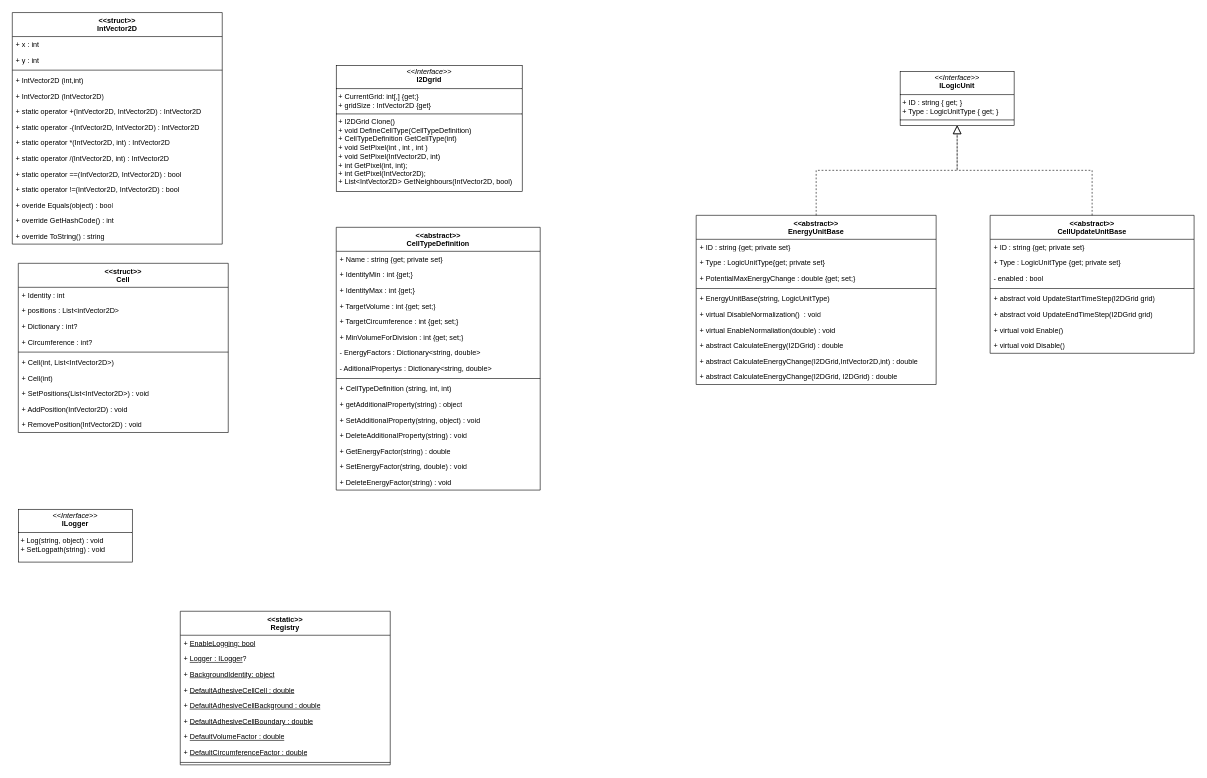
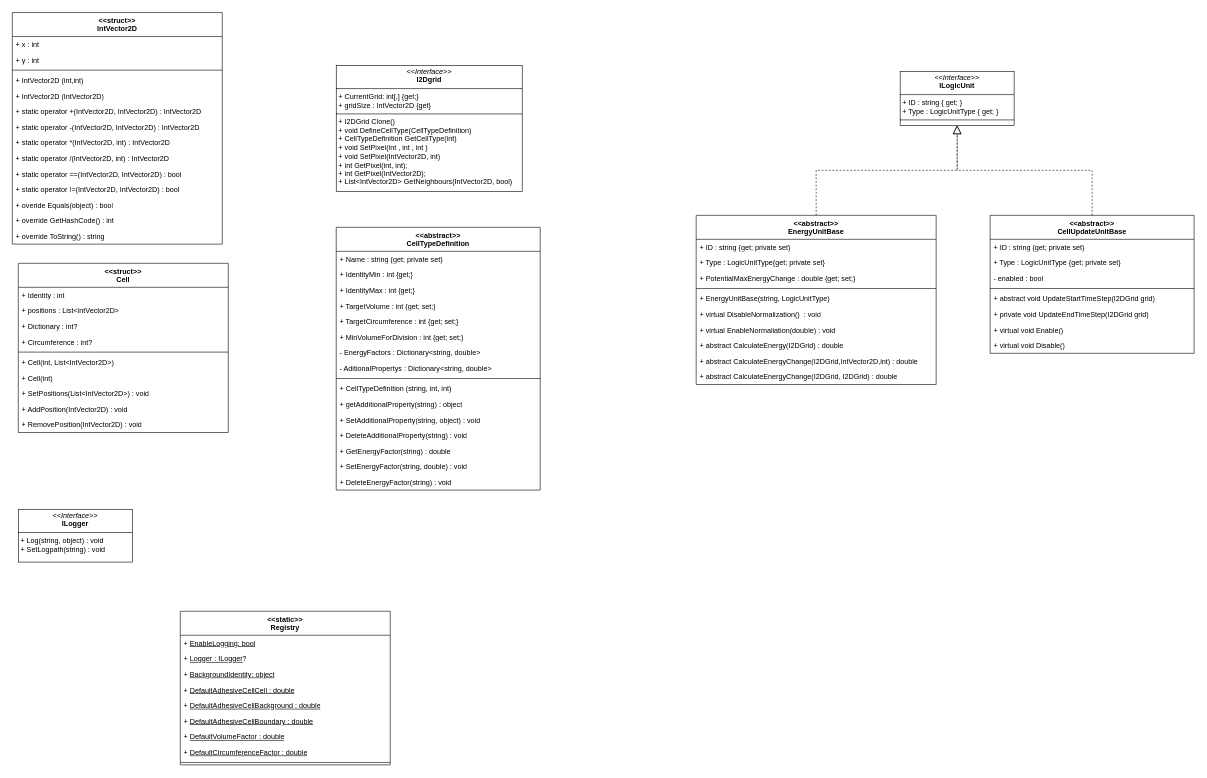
(1081, 315) -> (1078, 315)
